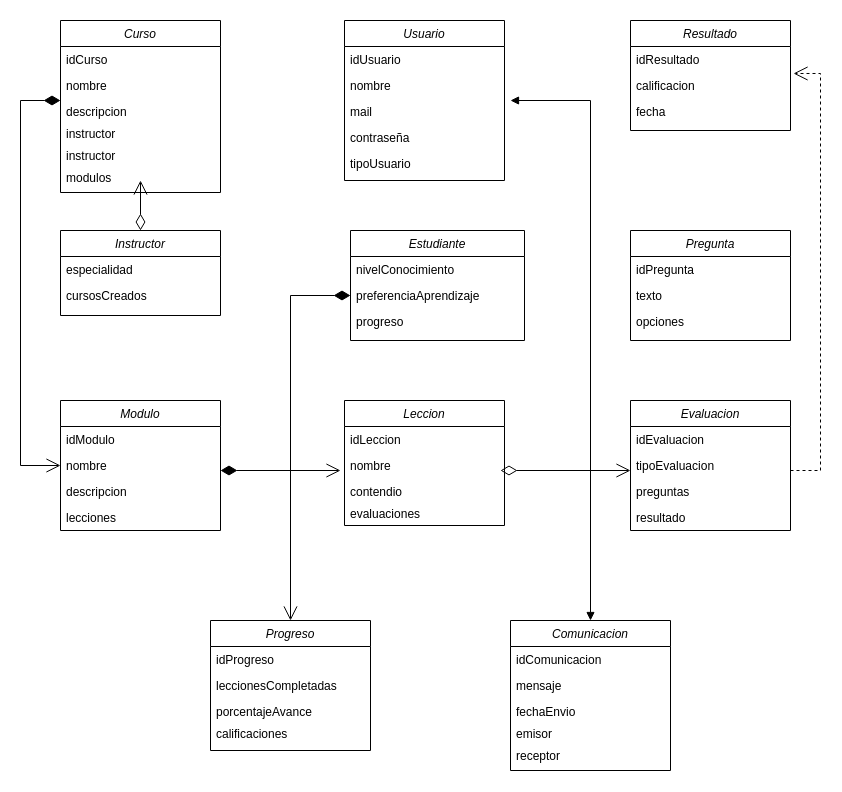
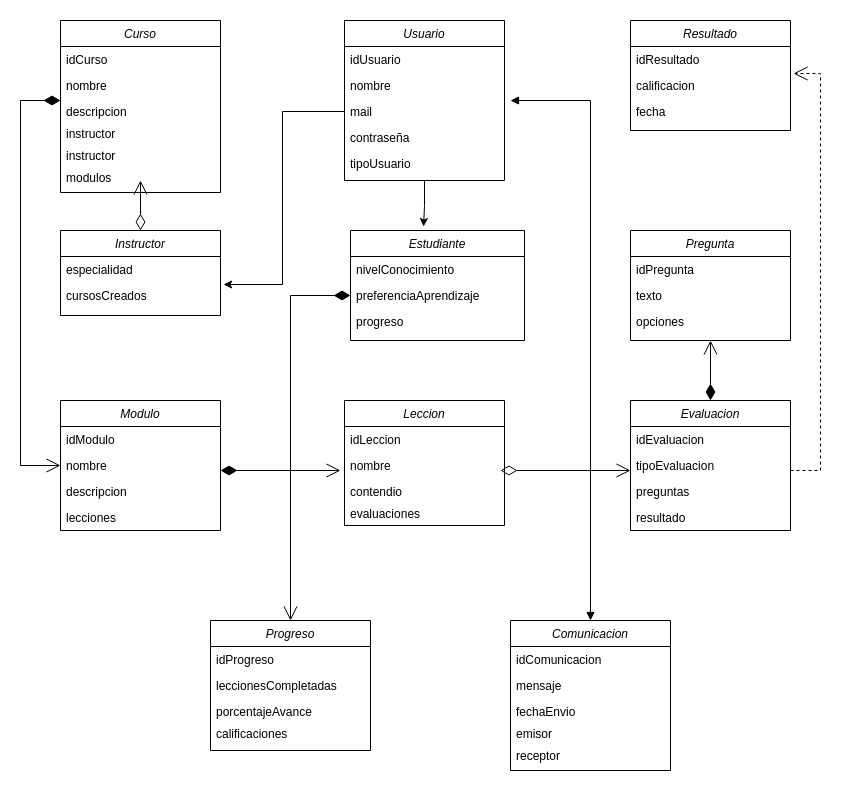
none -> (283, 194)
none -> (425, 201)
none -> (711, 364)
